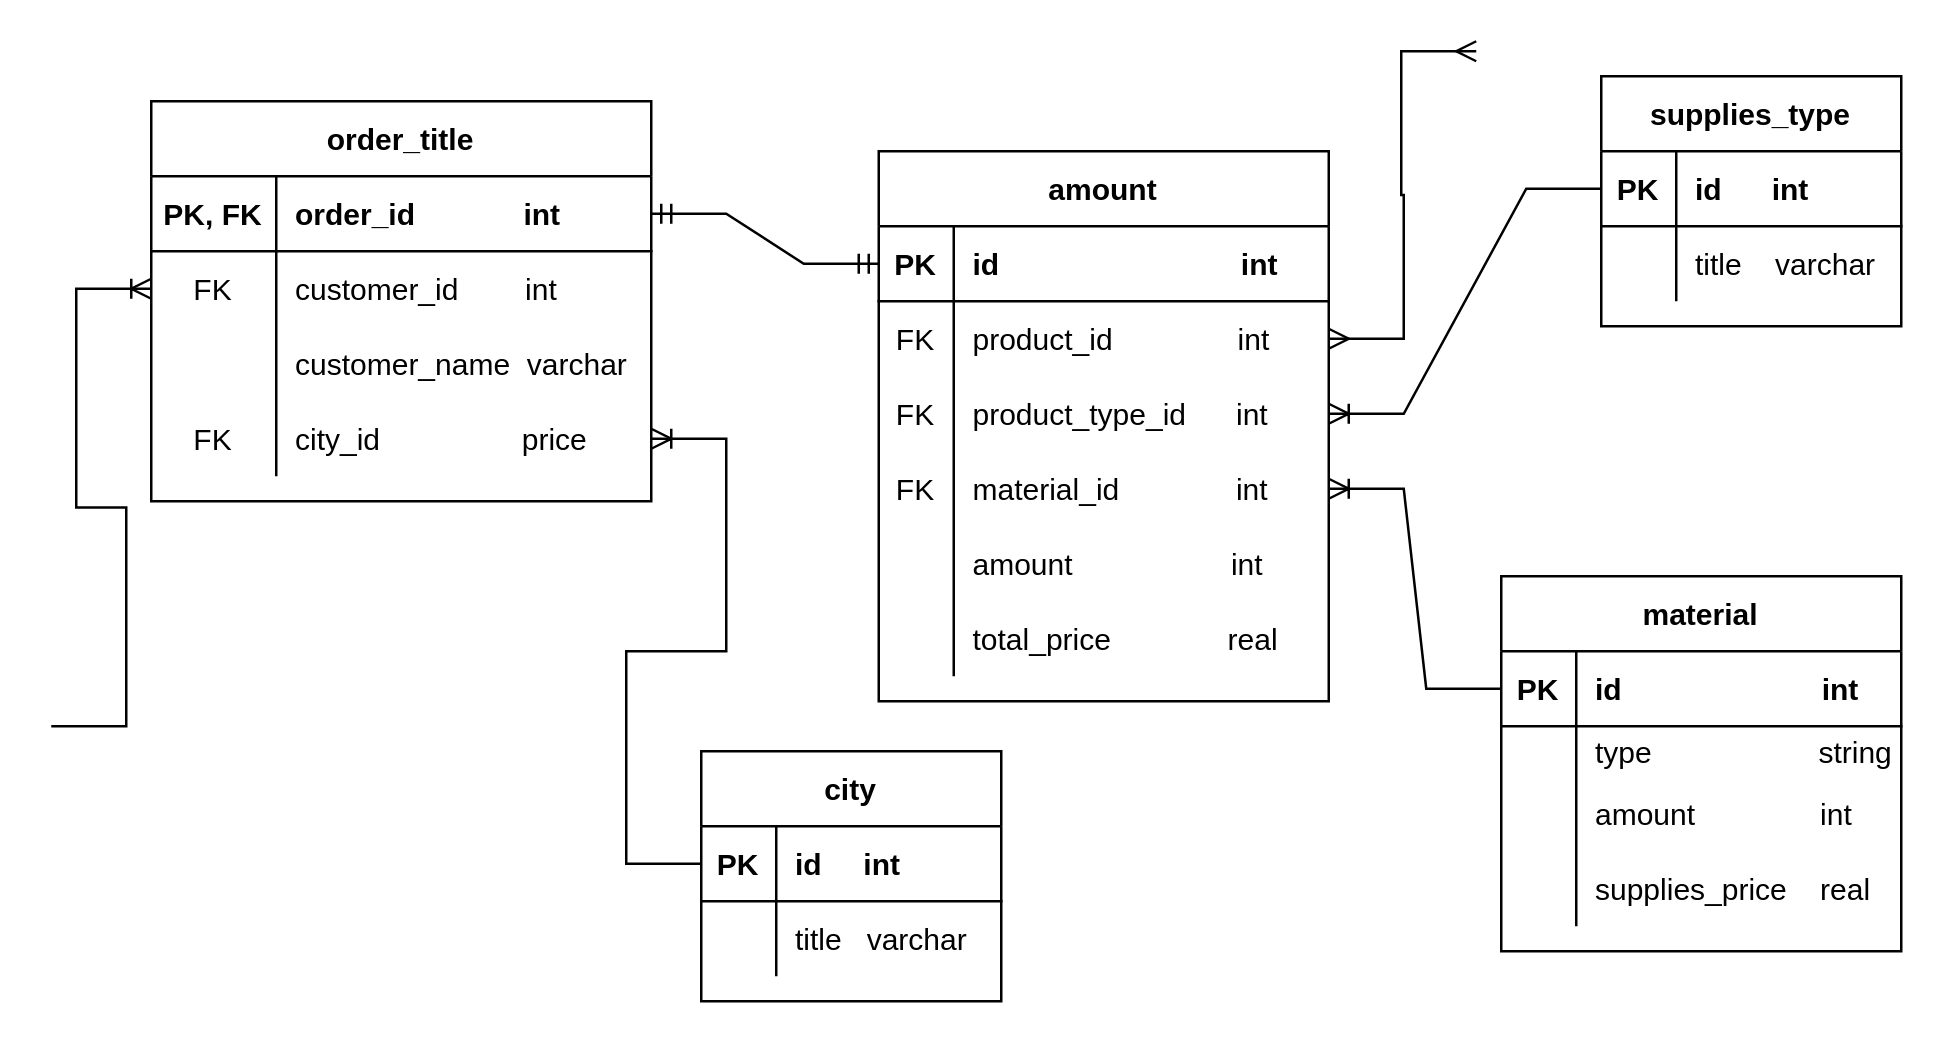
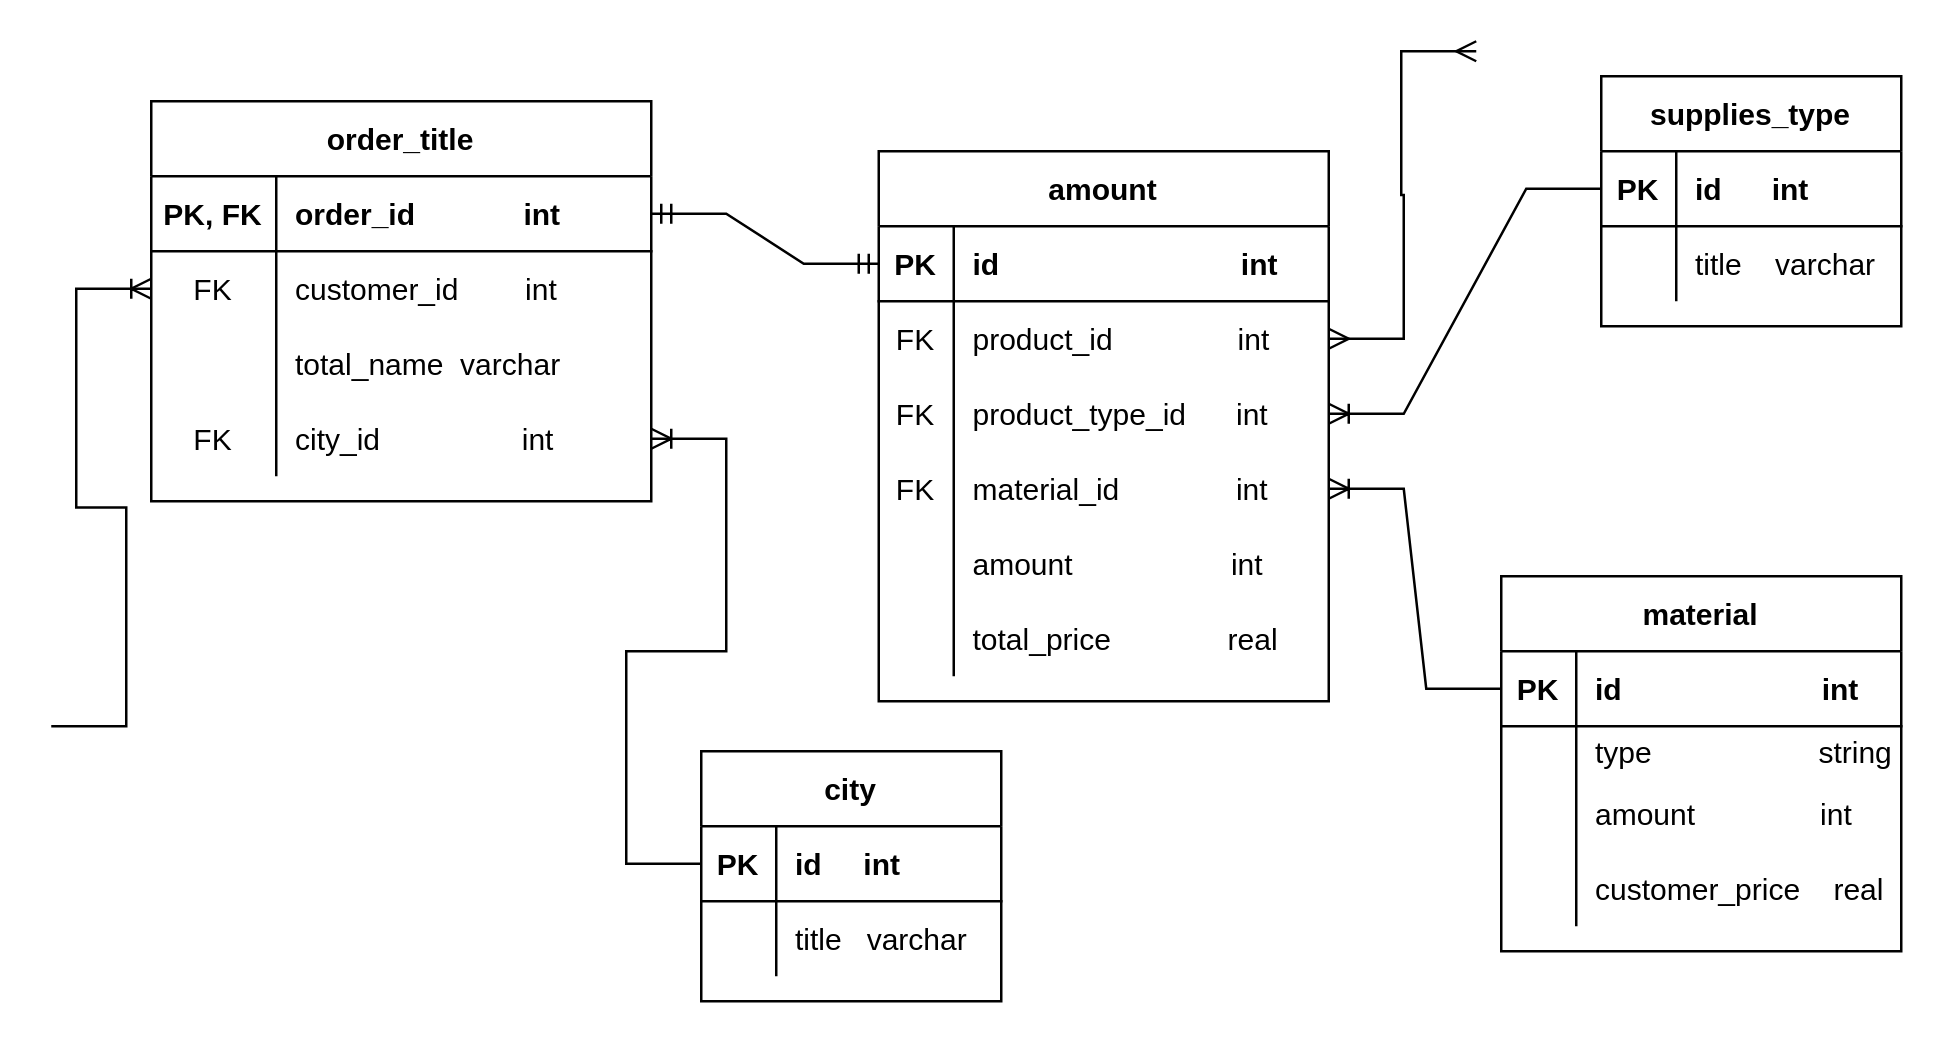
(476, 365) -> (447, 365)
(496, 440) -> (479, 440)
(1756, 890) -> (1764, 890)
